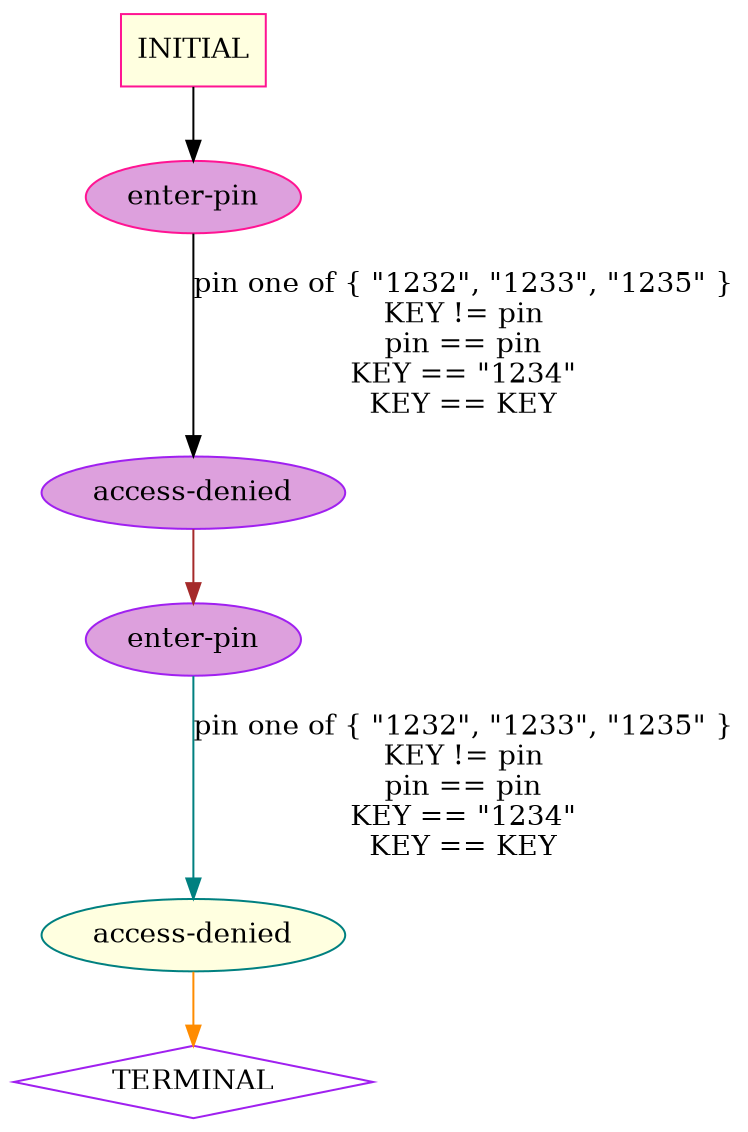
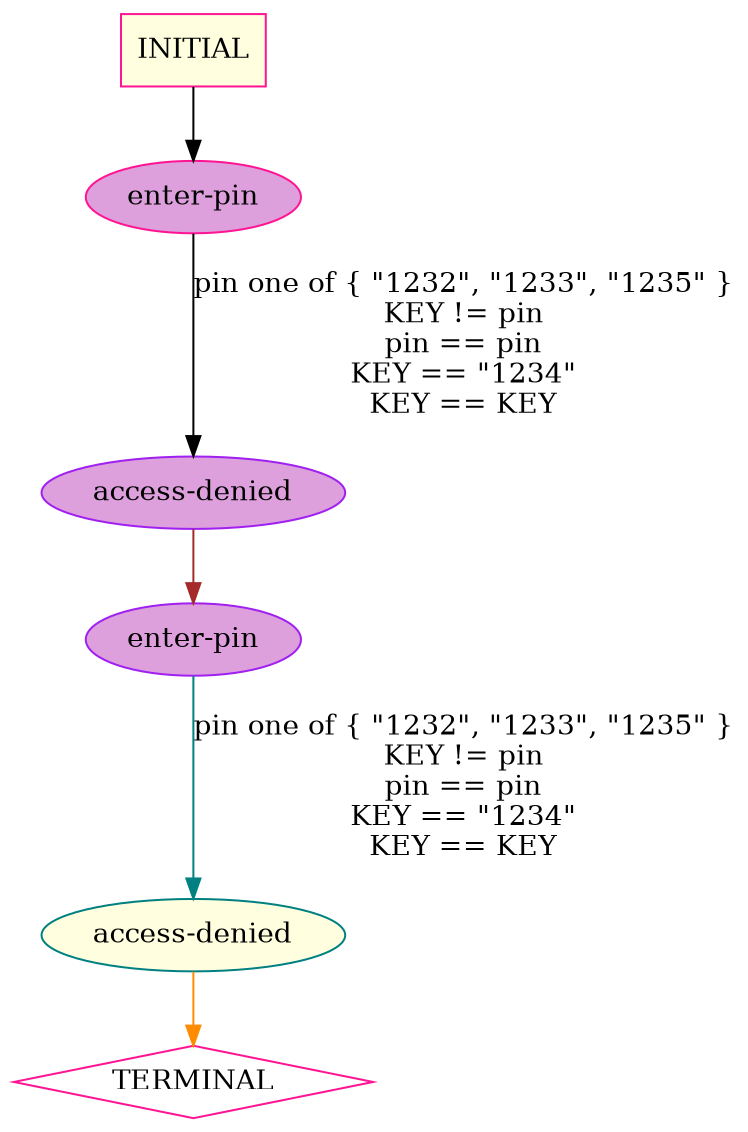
(193, 1082) -> (193, 1082)
